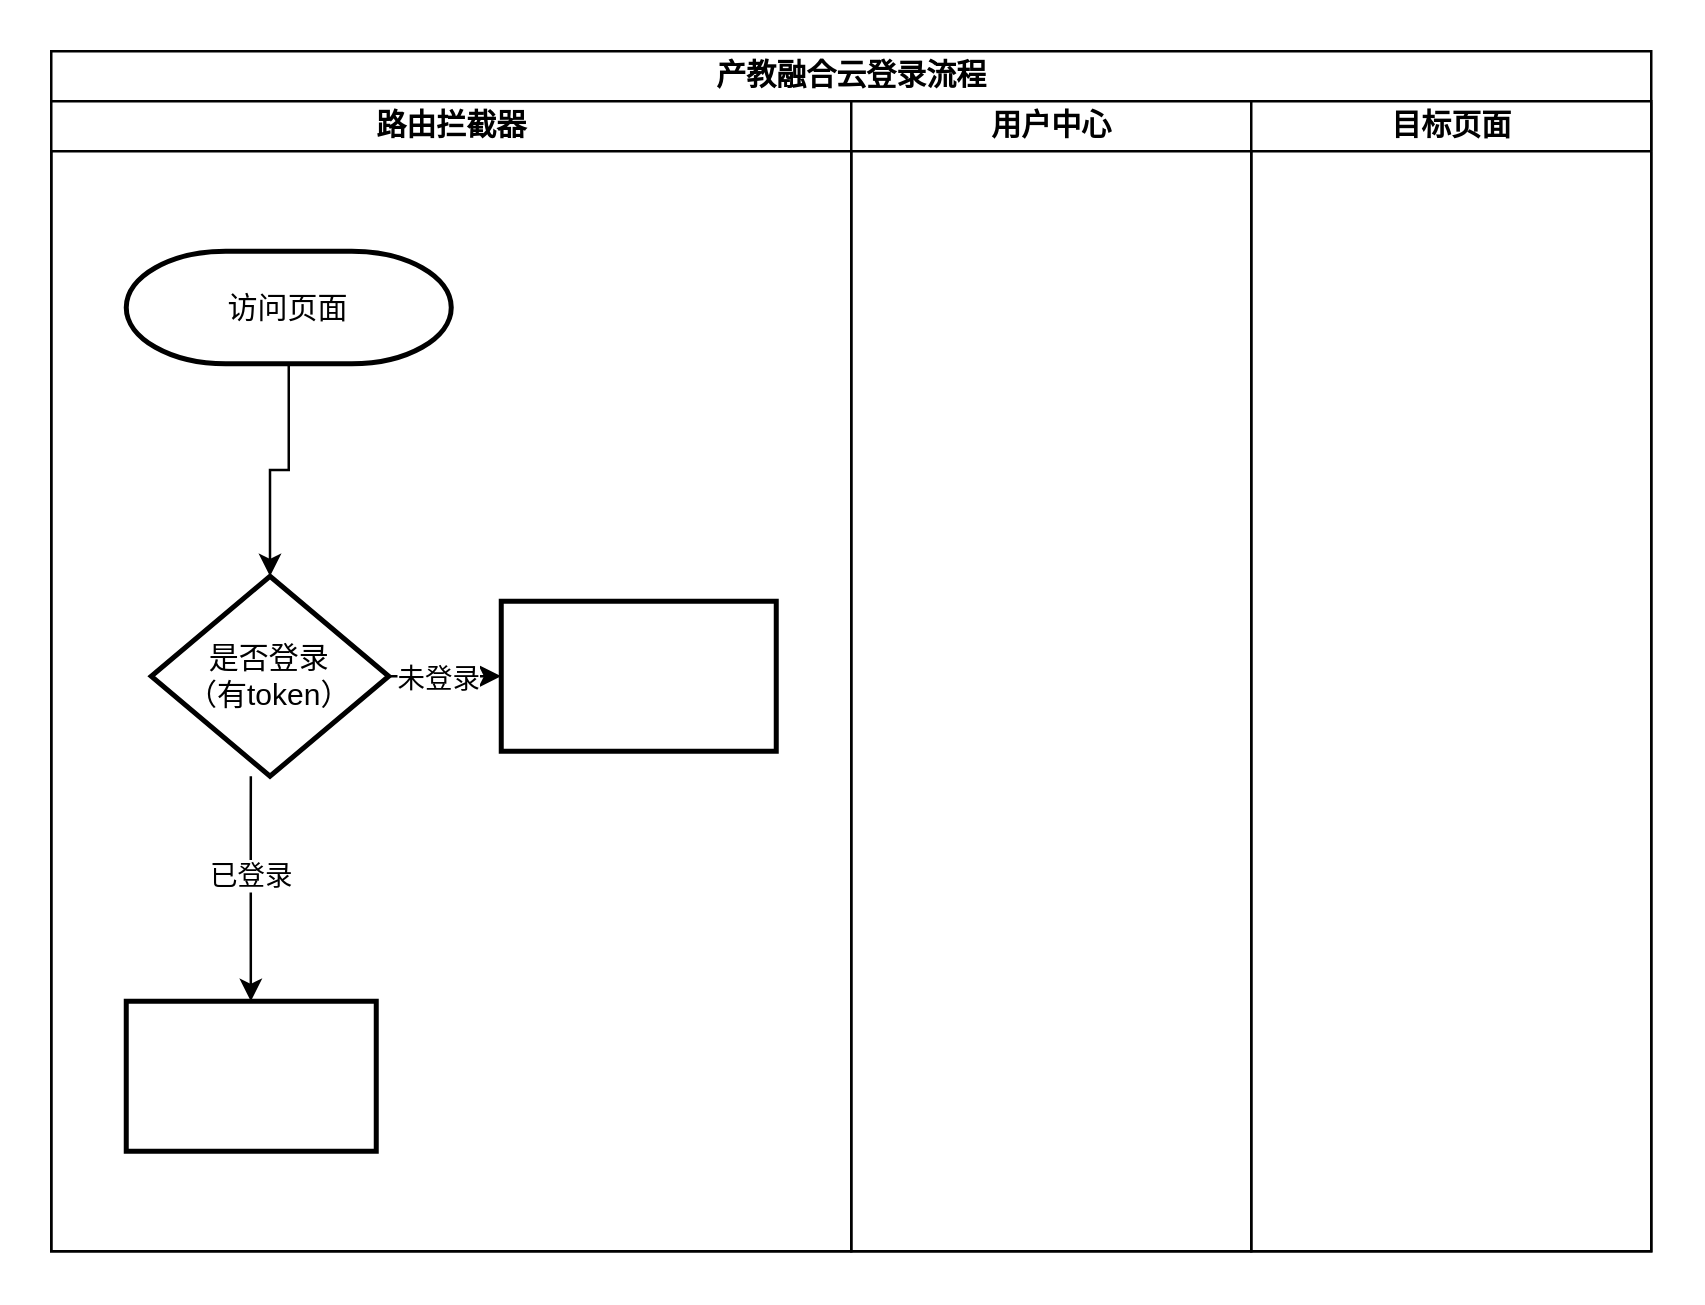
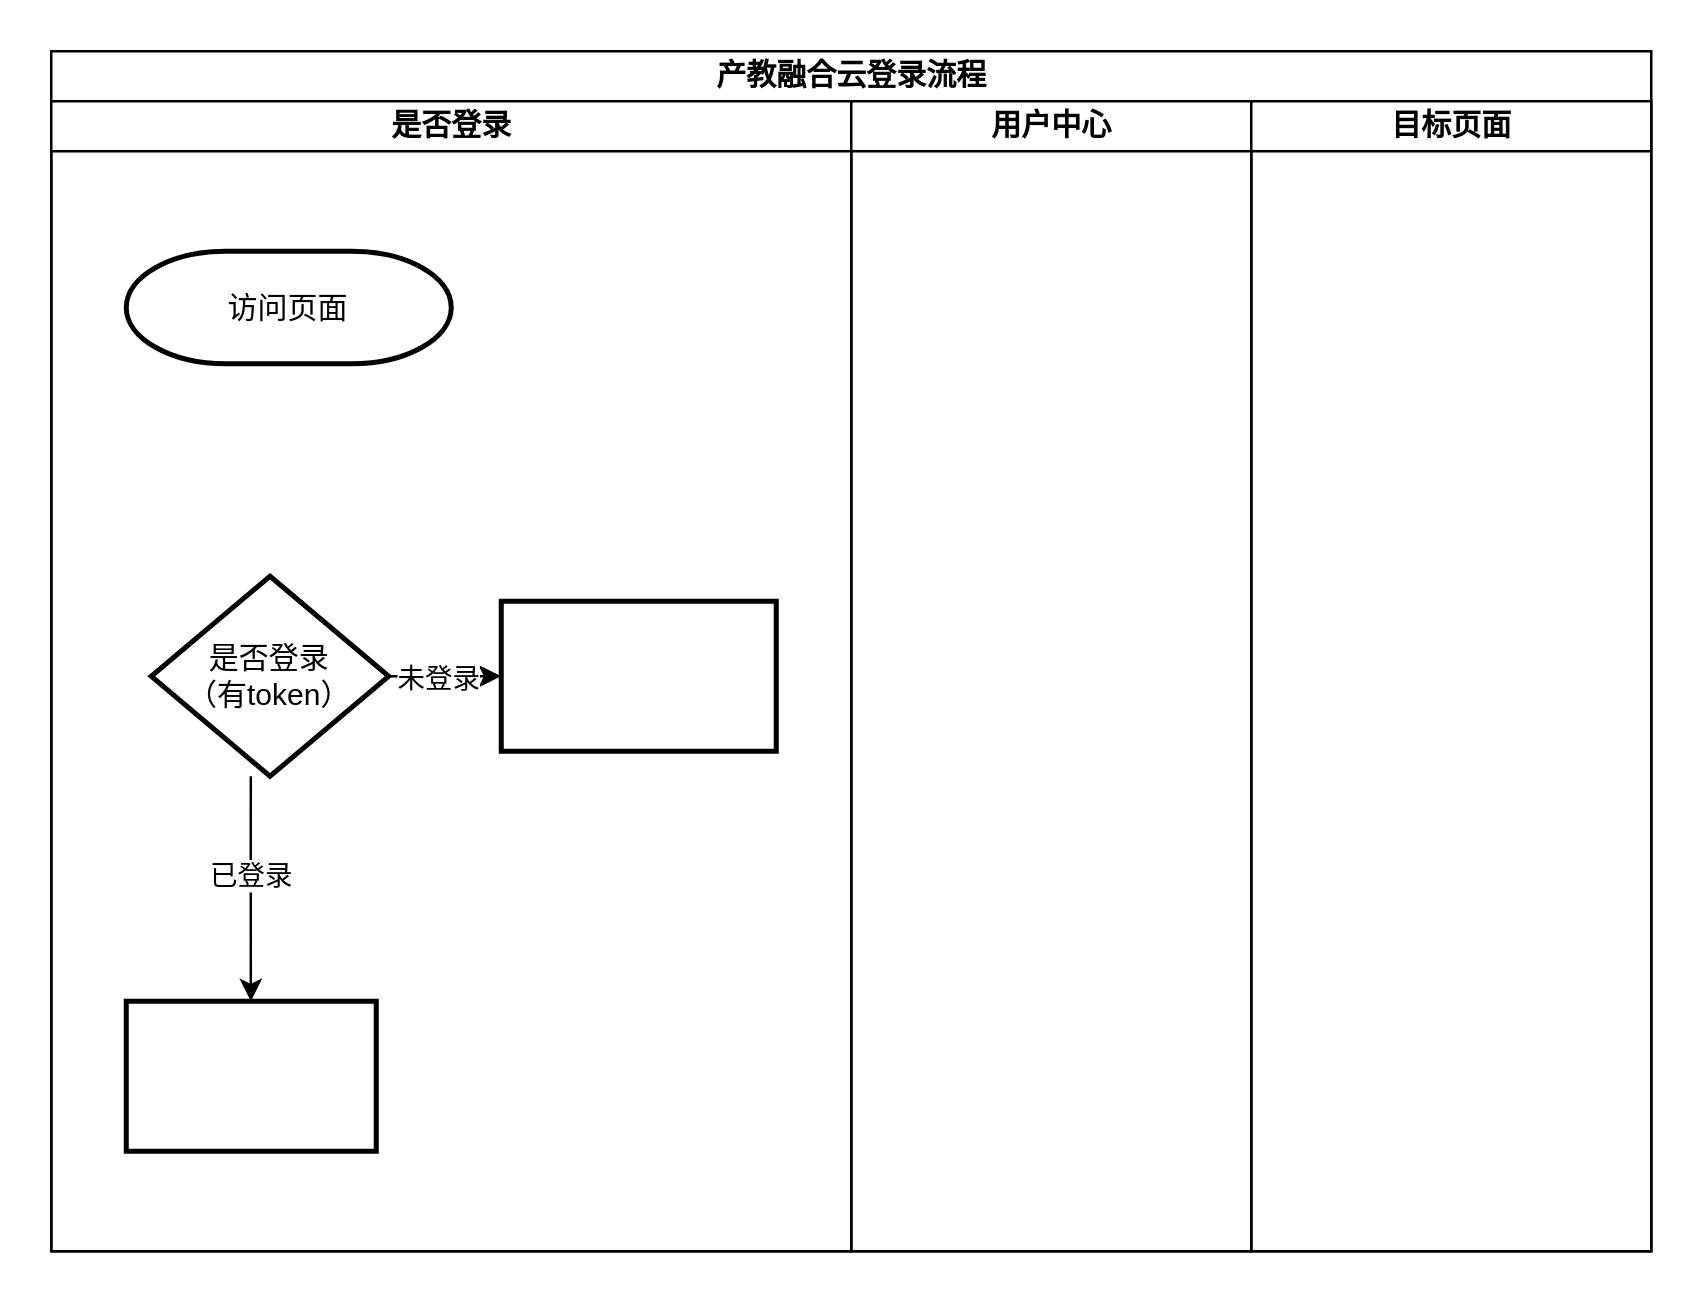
(453, 126) -> (453, 126)
(288, 470) -> none
